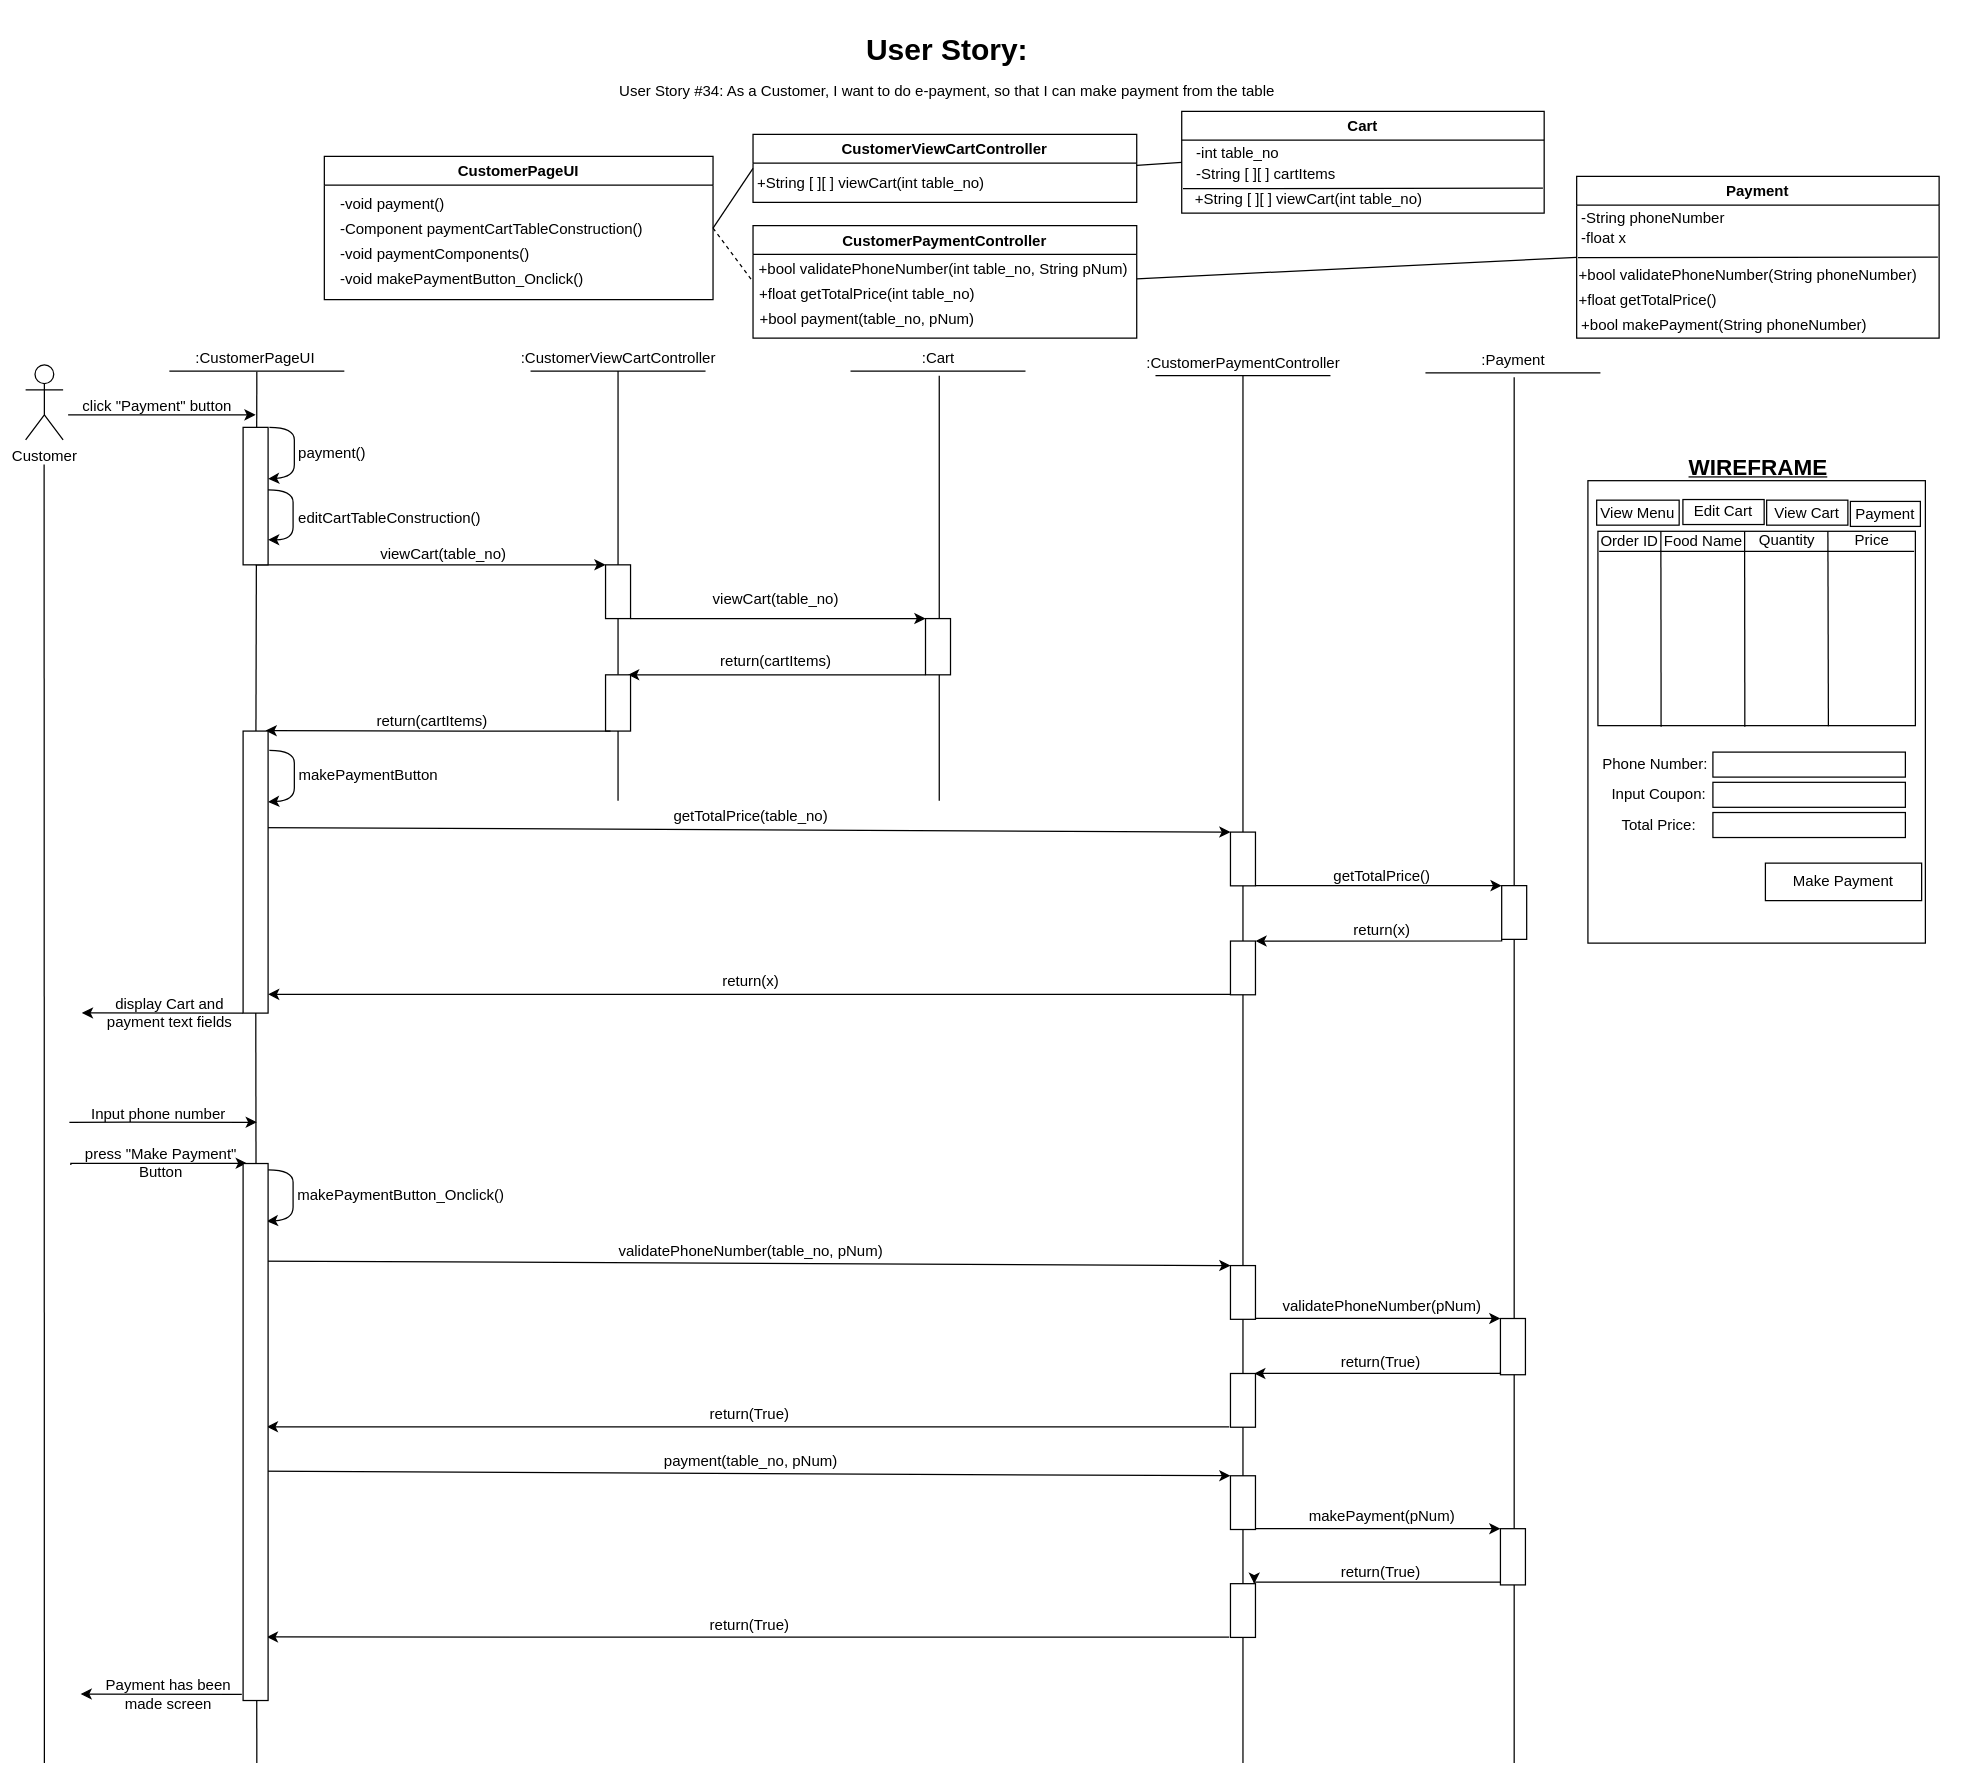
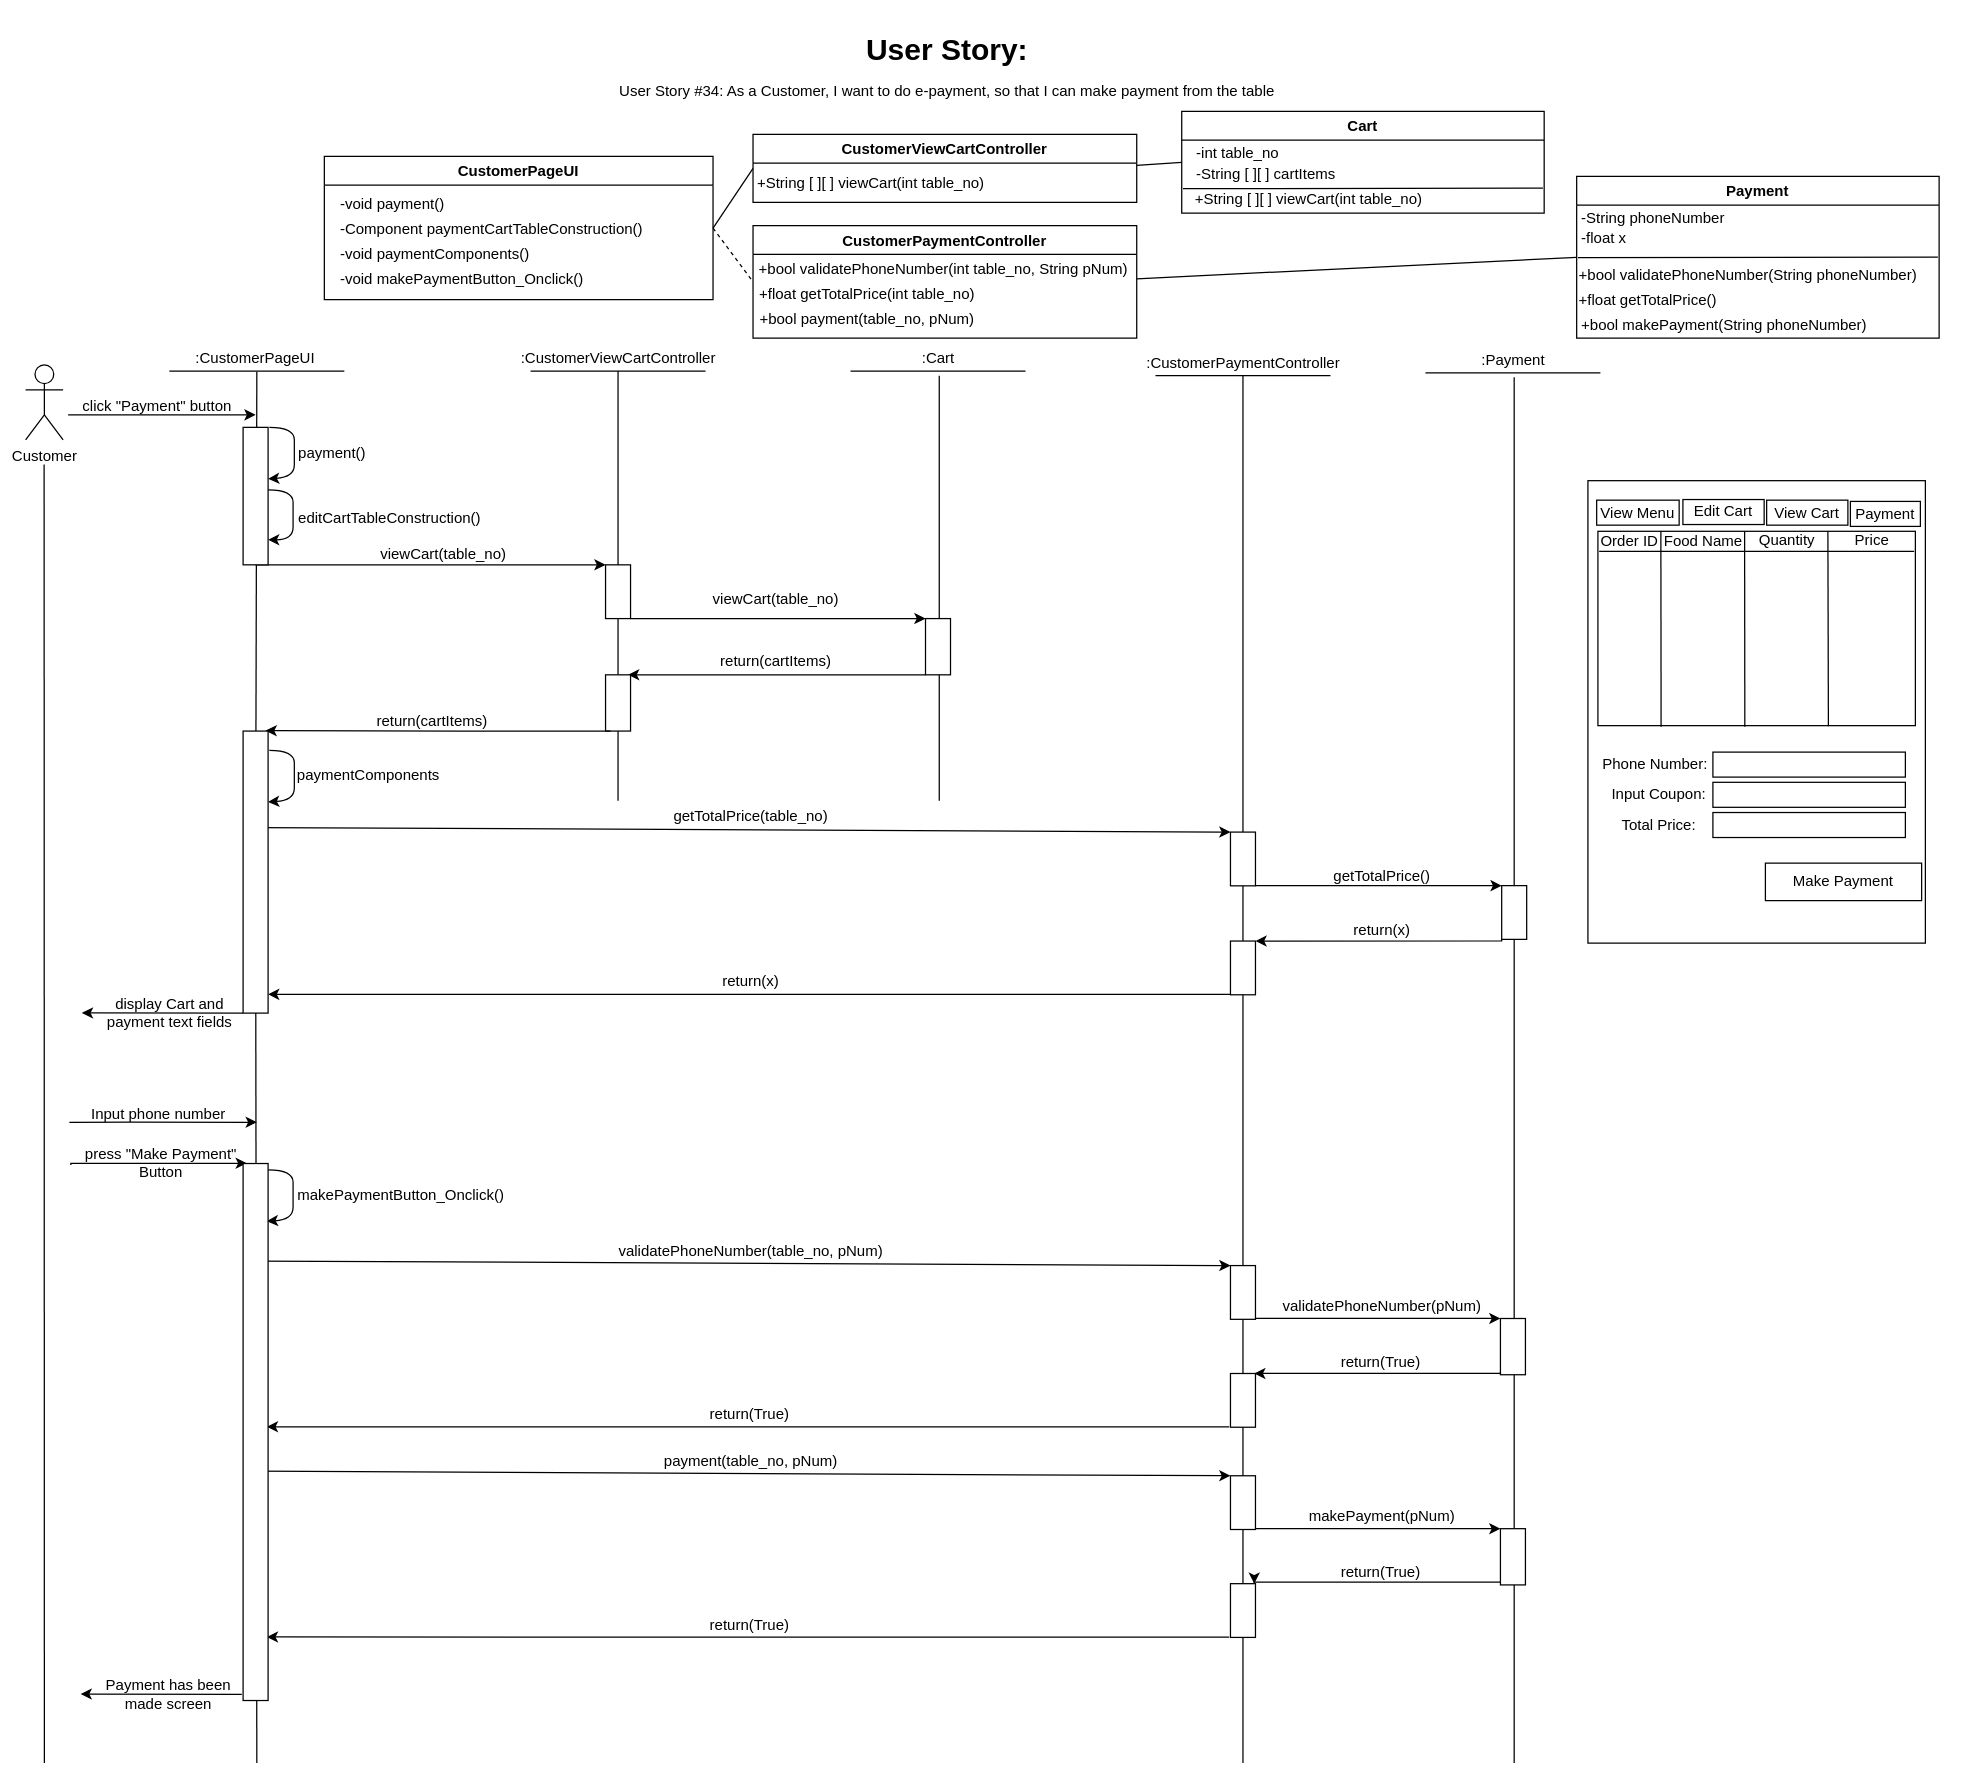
(1758, 468) -> none
(369, 773) -> (369, 773)
